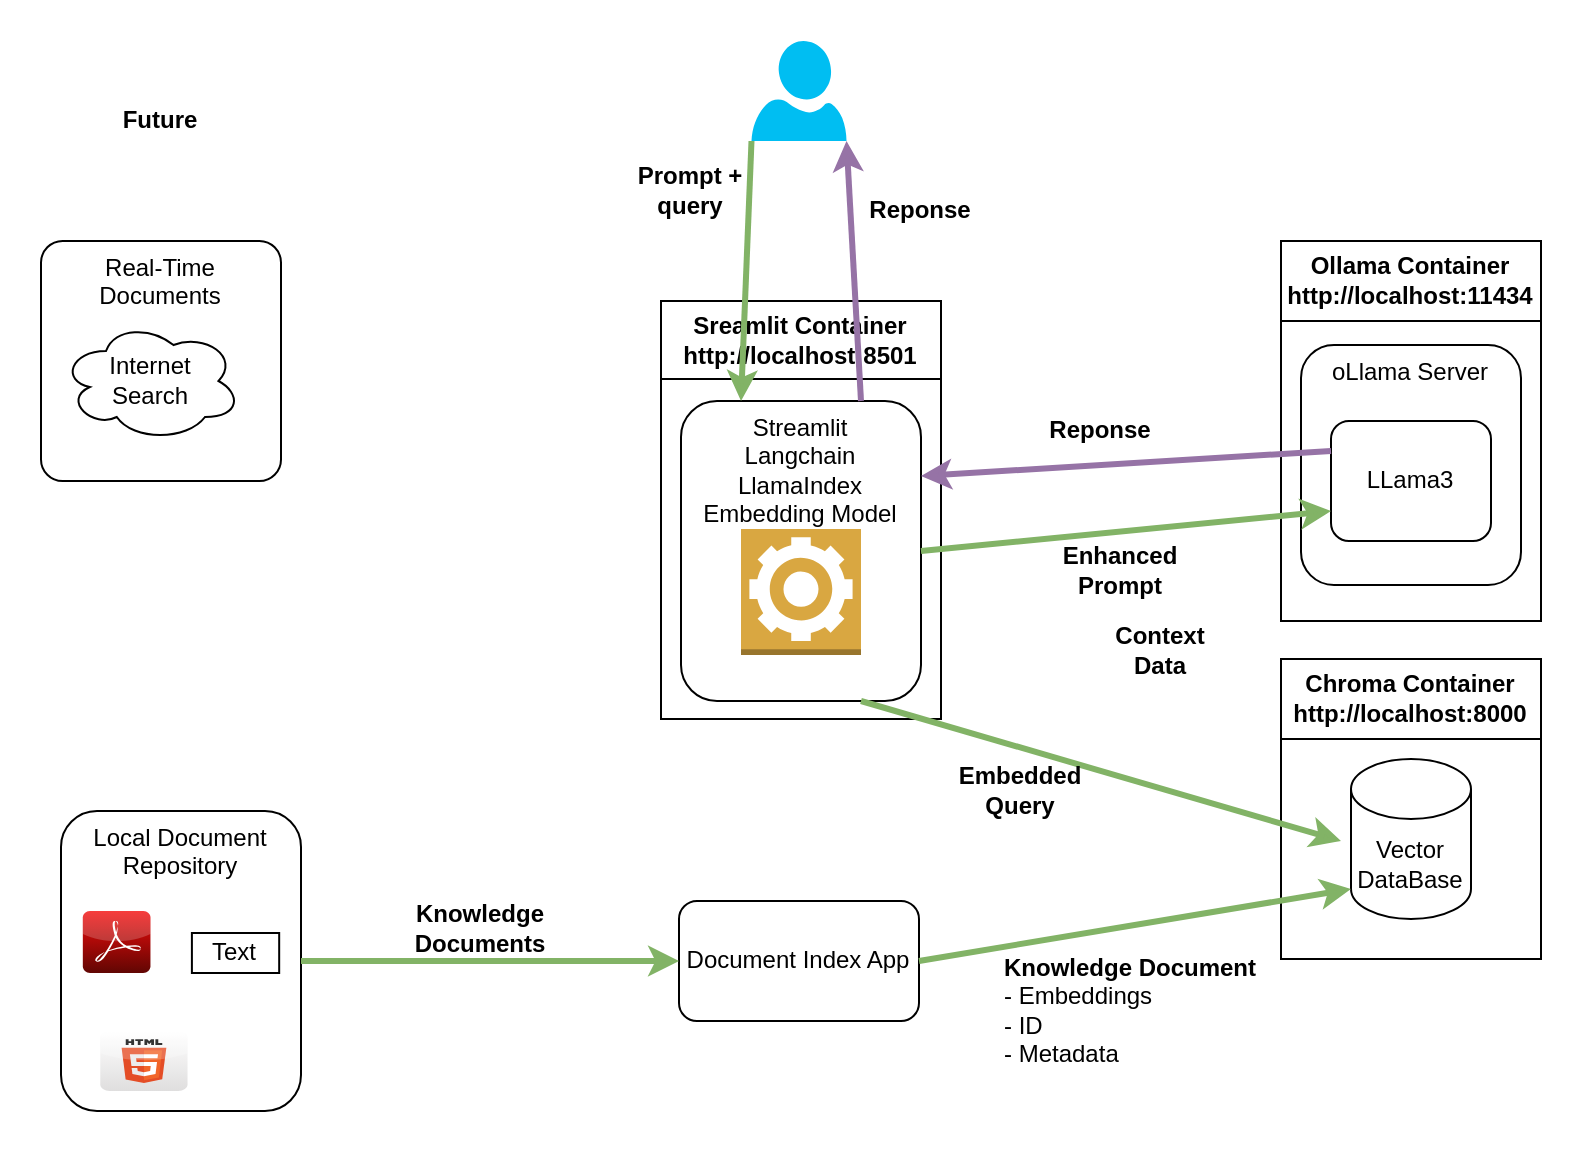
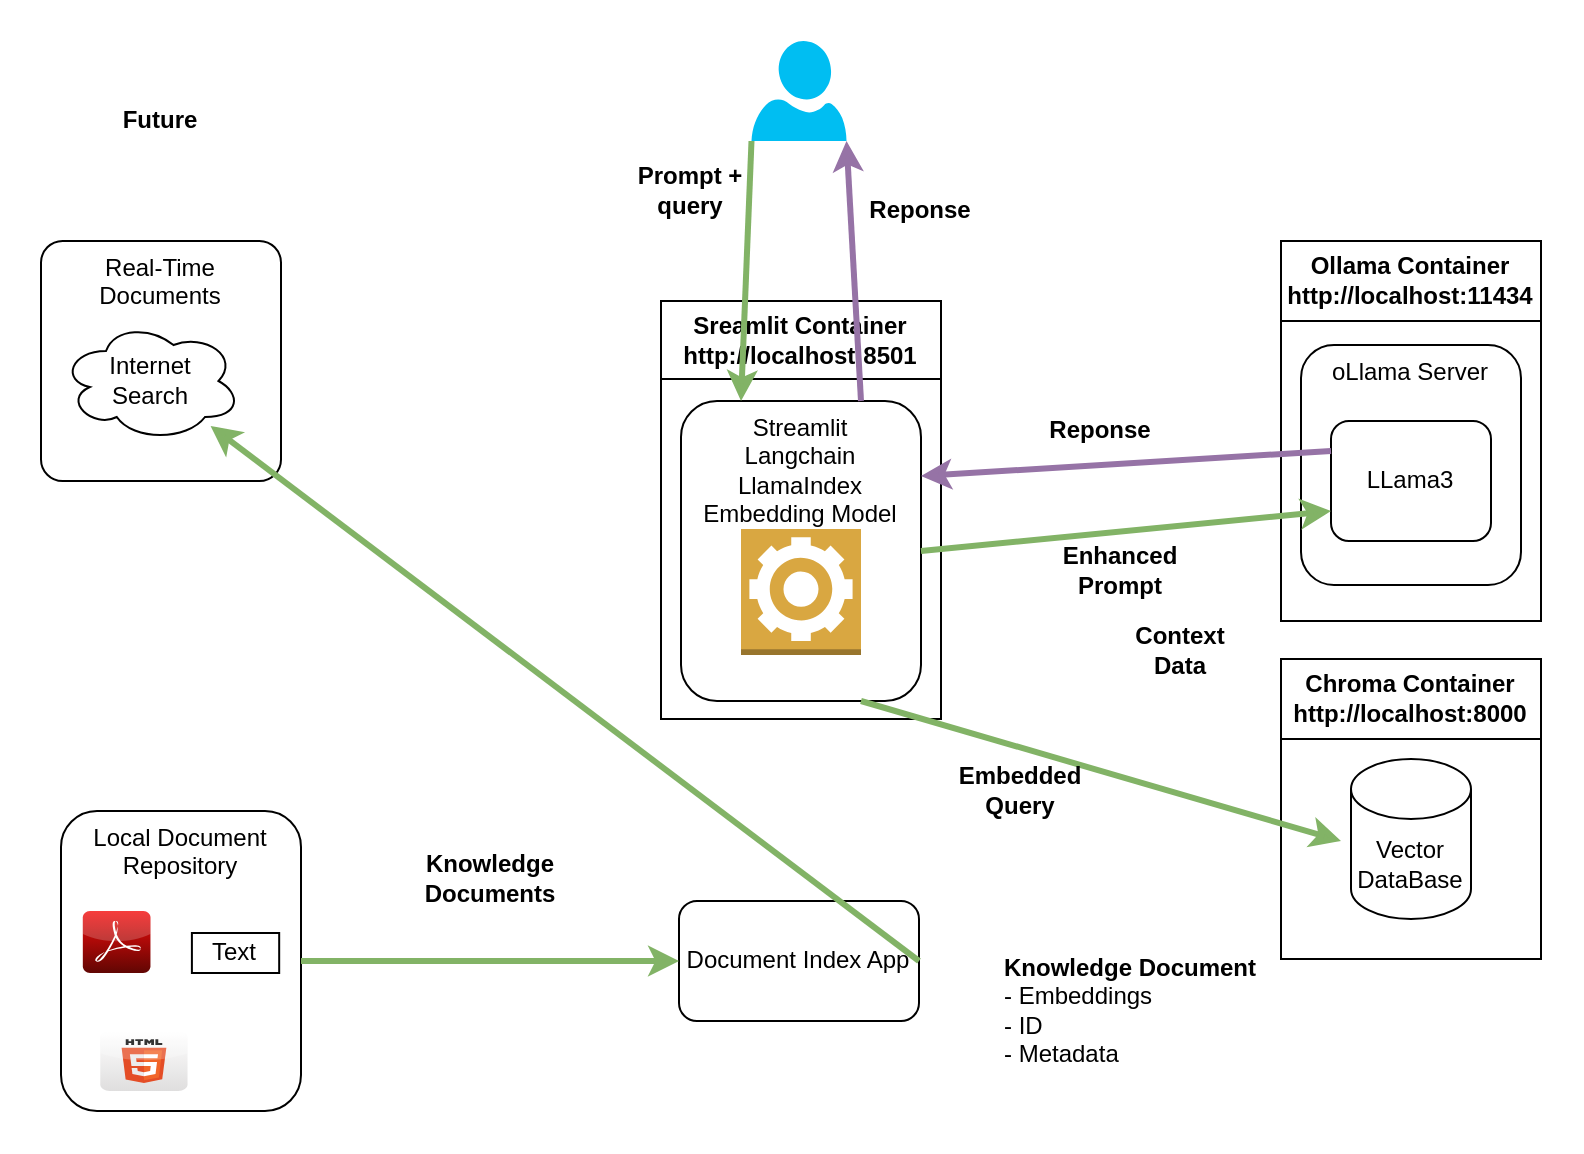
(1161, 651) -> (1181, 651)
(1125, 927) -> (573, 700)
(481, 929) -> (491, 879)
